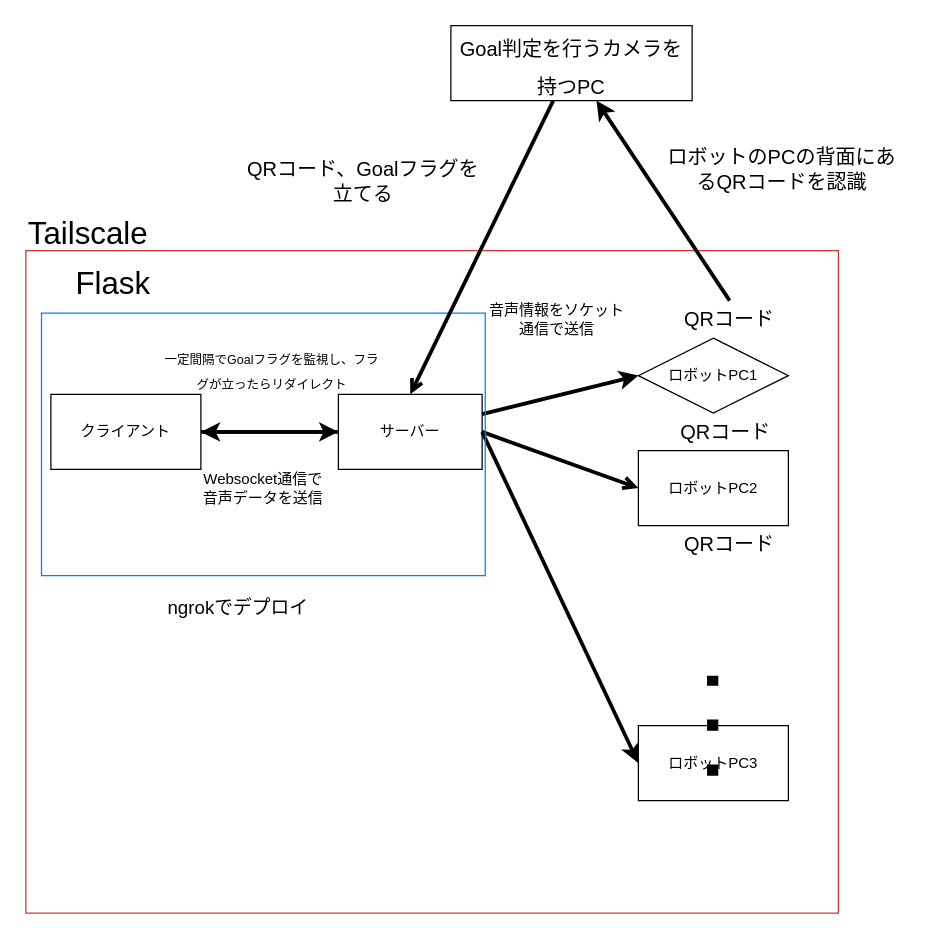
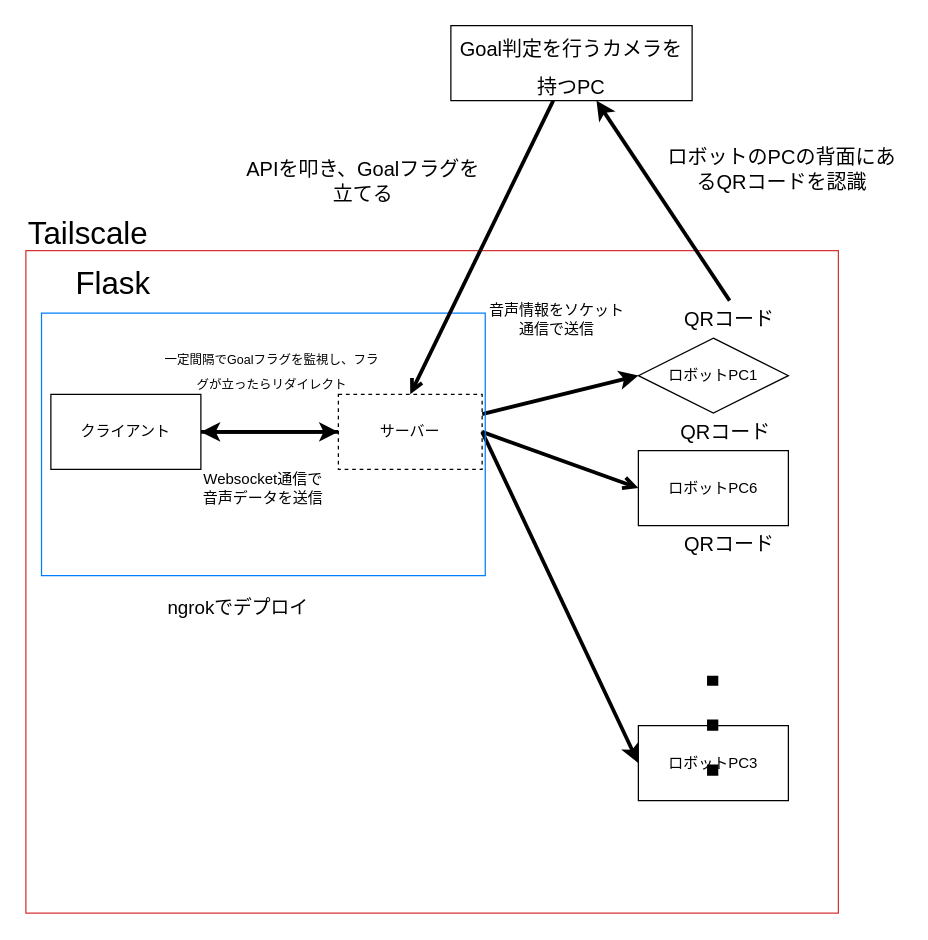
(363, 182) -> (363, 182)
(410, 432) -> (410, 432)
(713, 488) -> (713, 488)
